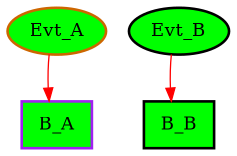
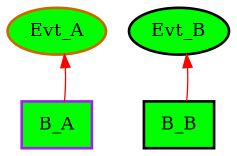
(48, 71) -> (66, 84)
(170, 71) -> (188, 84)
